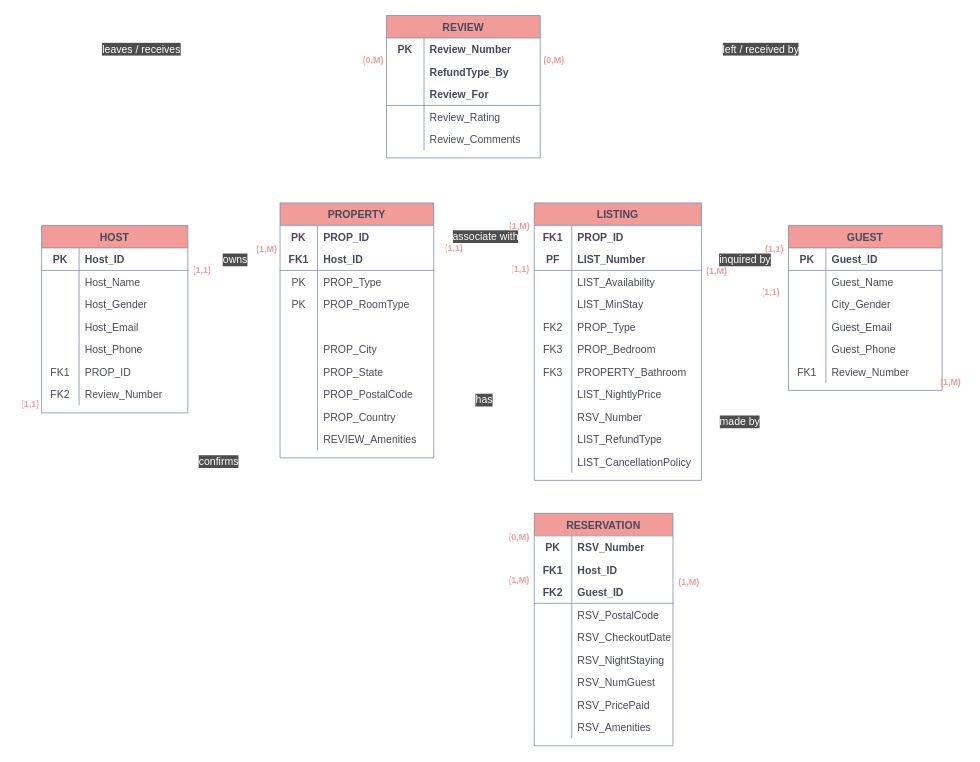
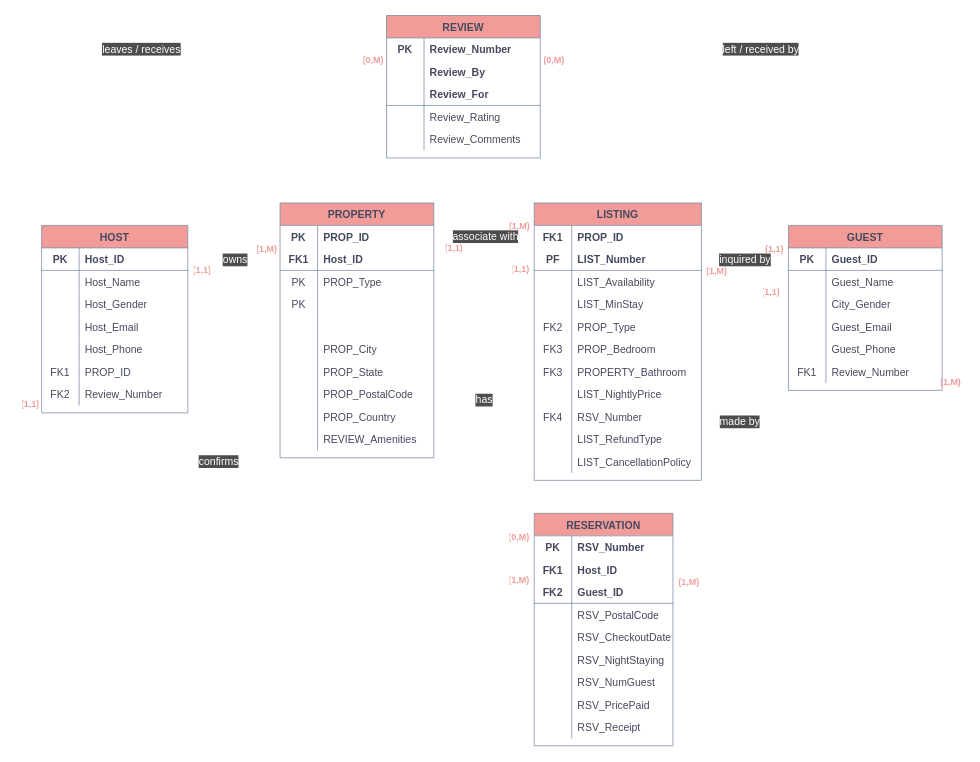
(468, 72) -> (455, 72)
(376, 304) -> none
none -> (553, 417)
(613, 728) -> (608, 728)
